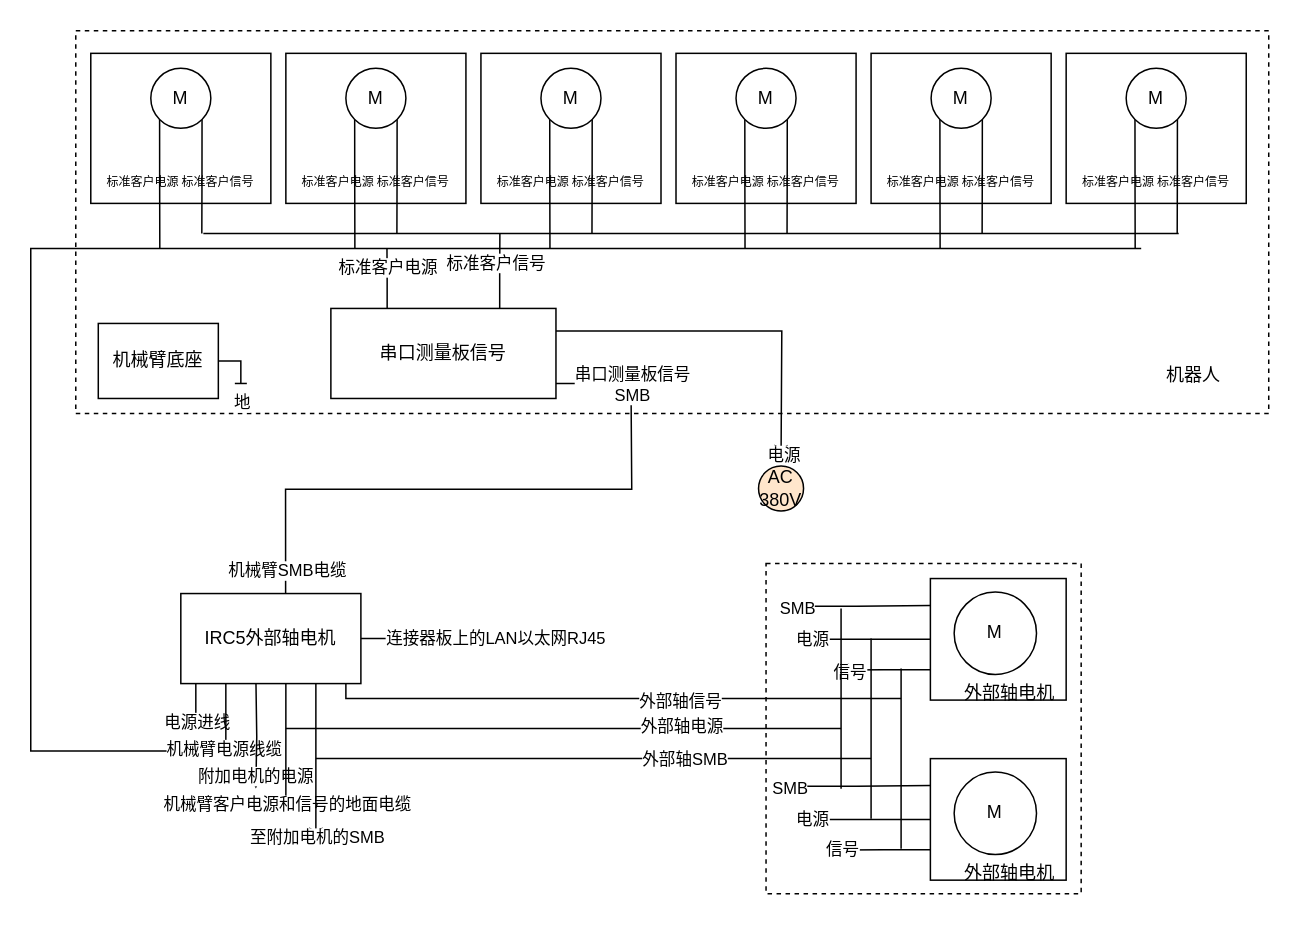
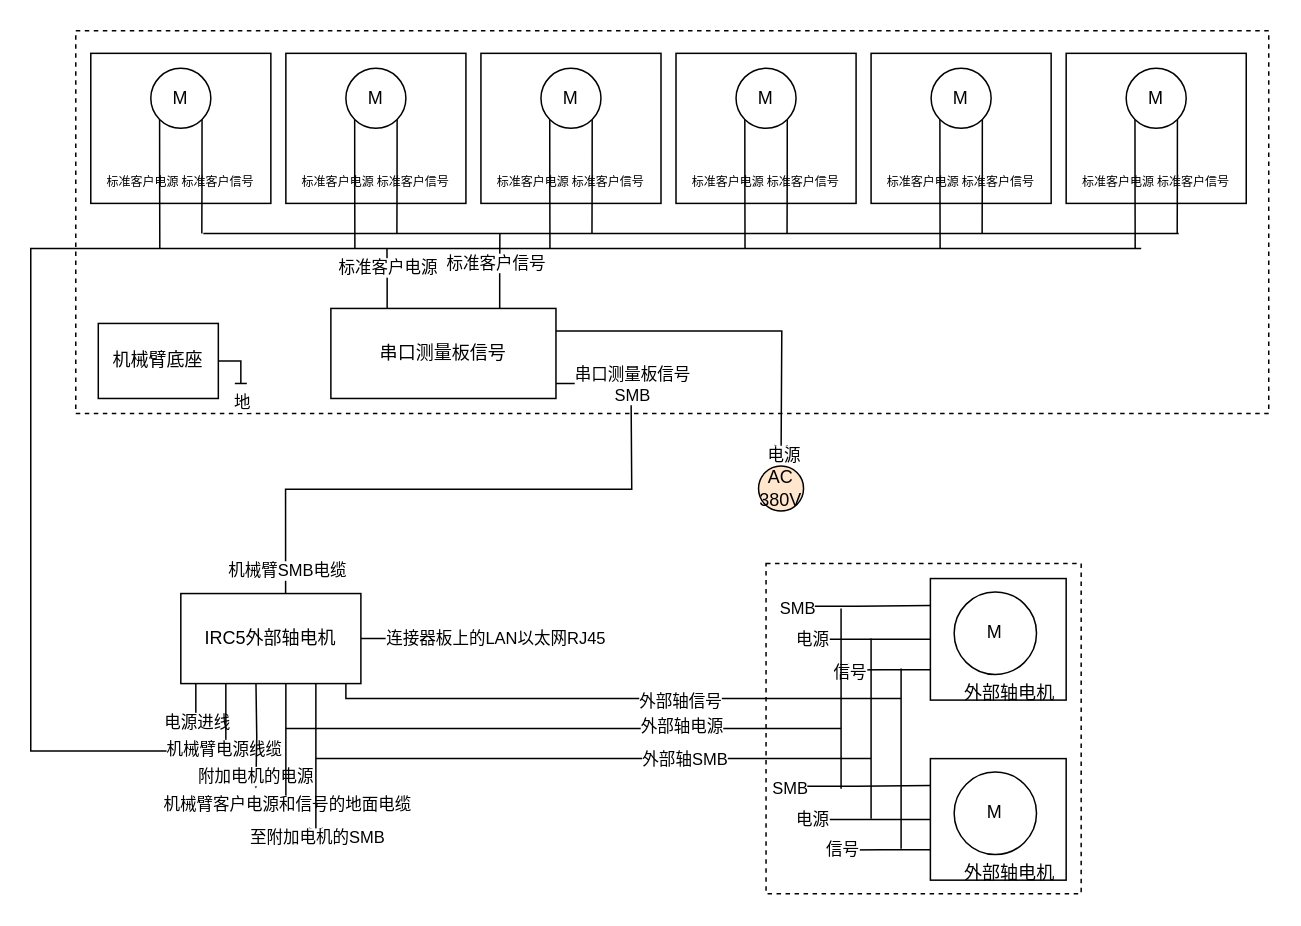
(1193, 376) -> none
